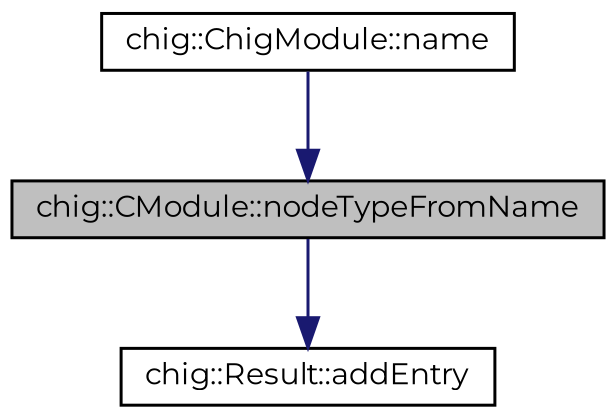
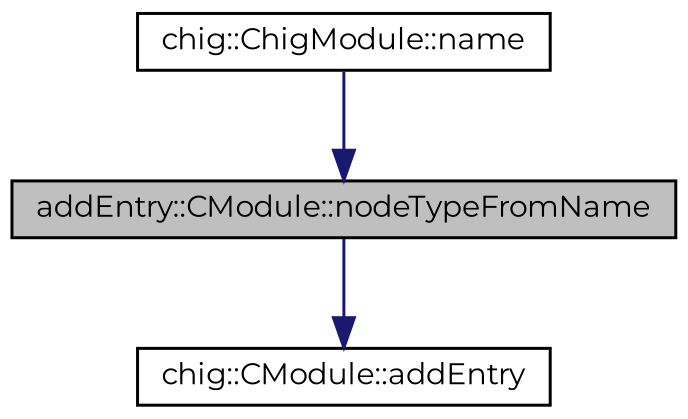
(308, 209) -> (344, 209)
(308, 377) -> (344, 377)
